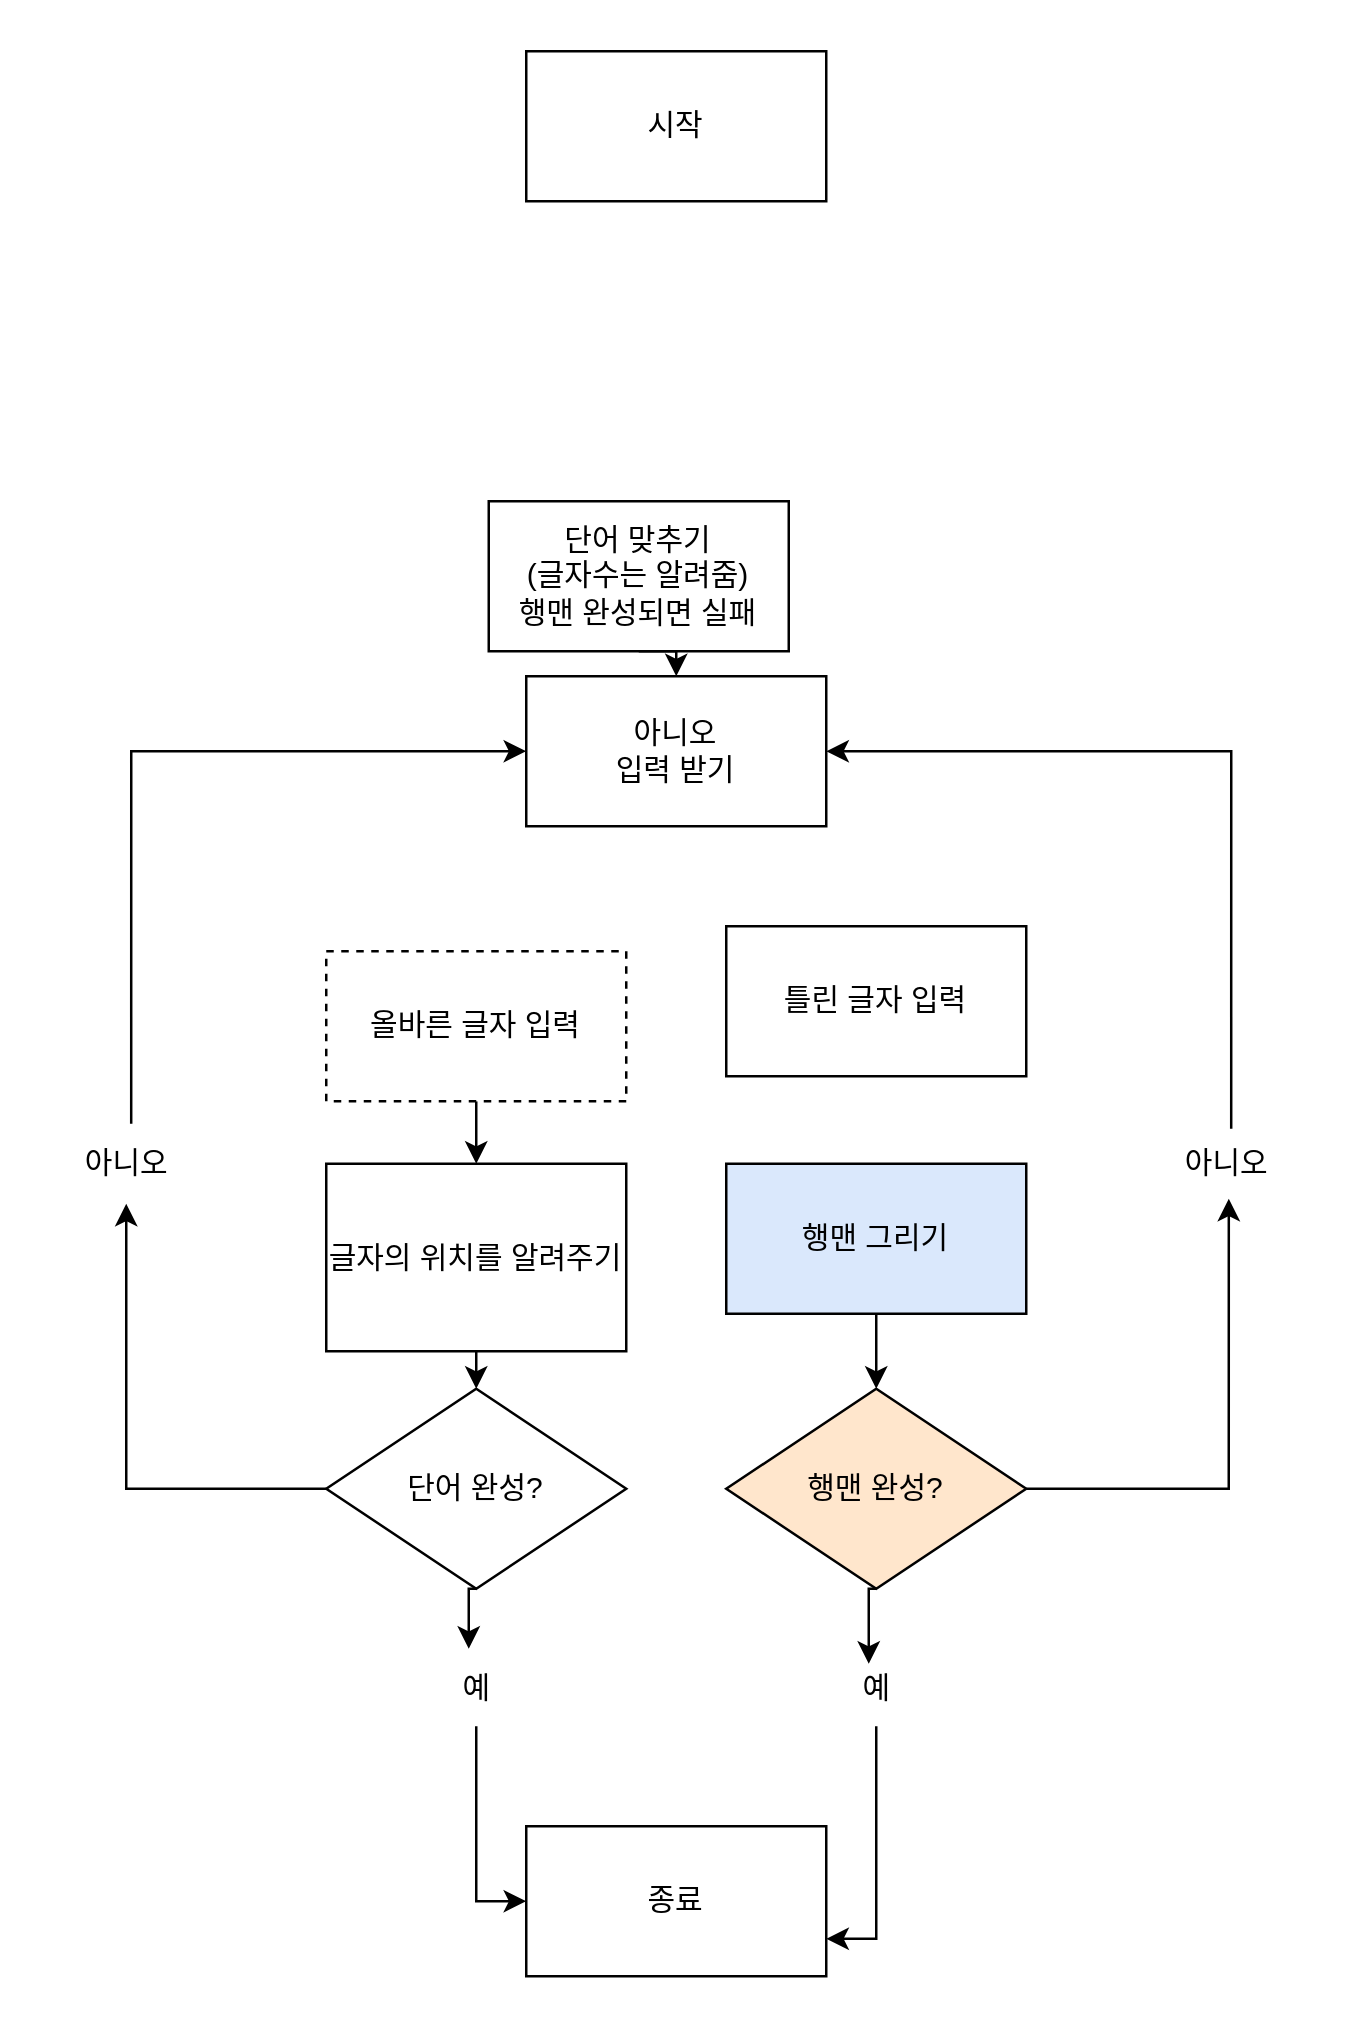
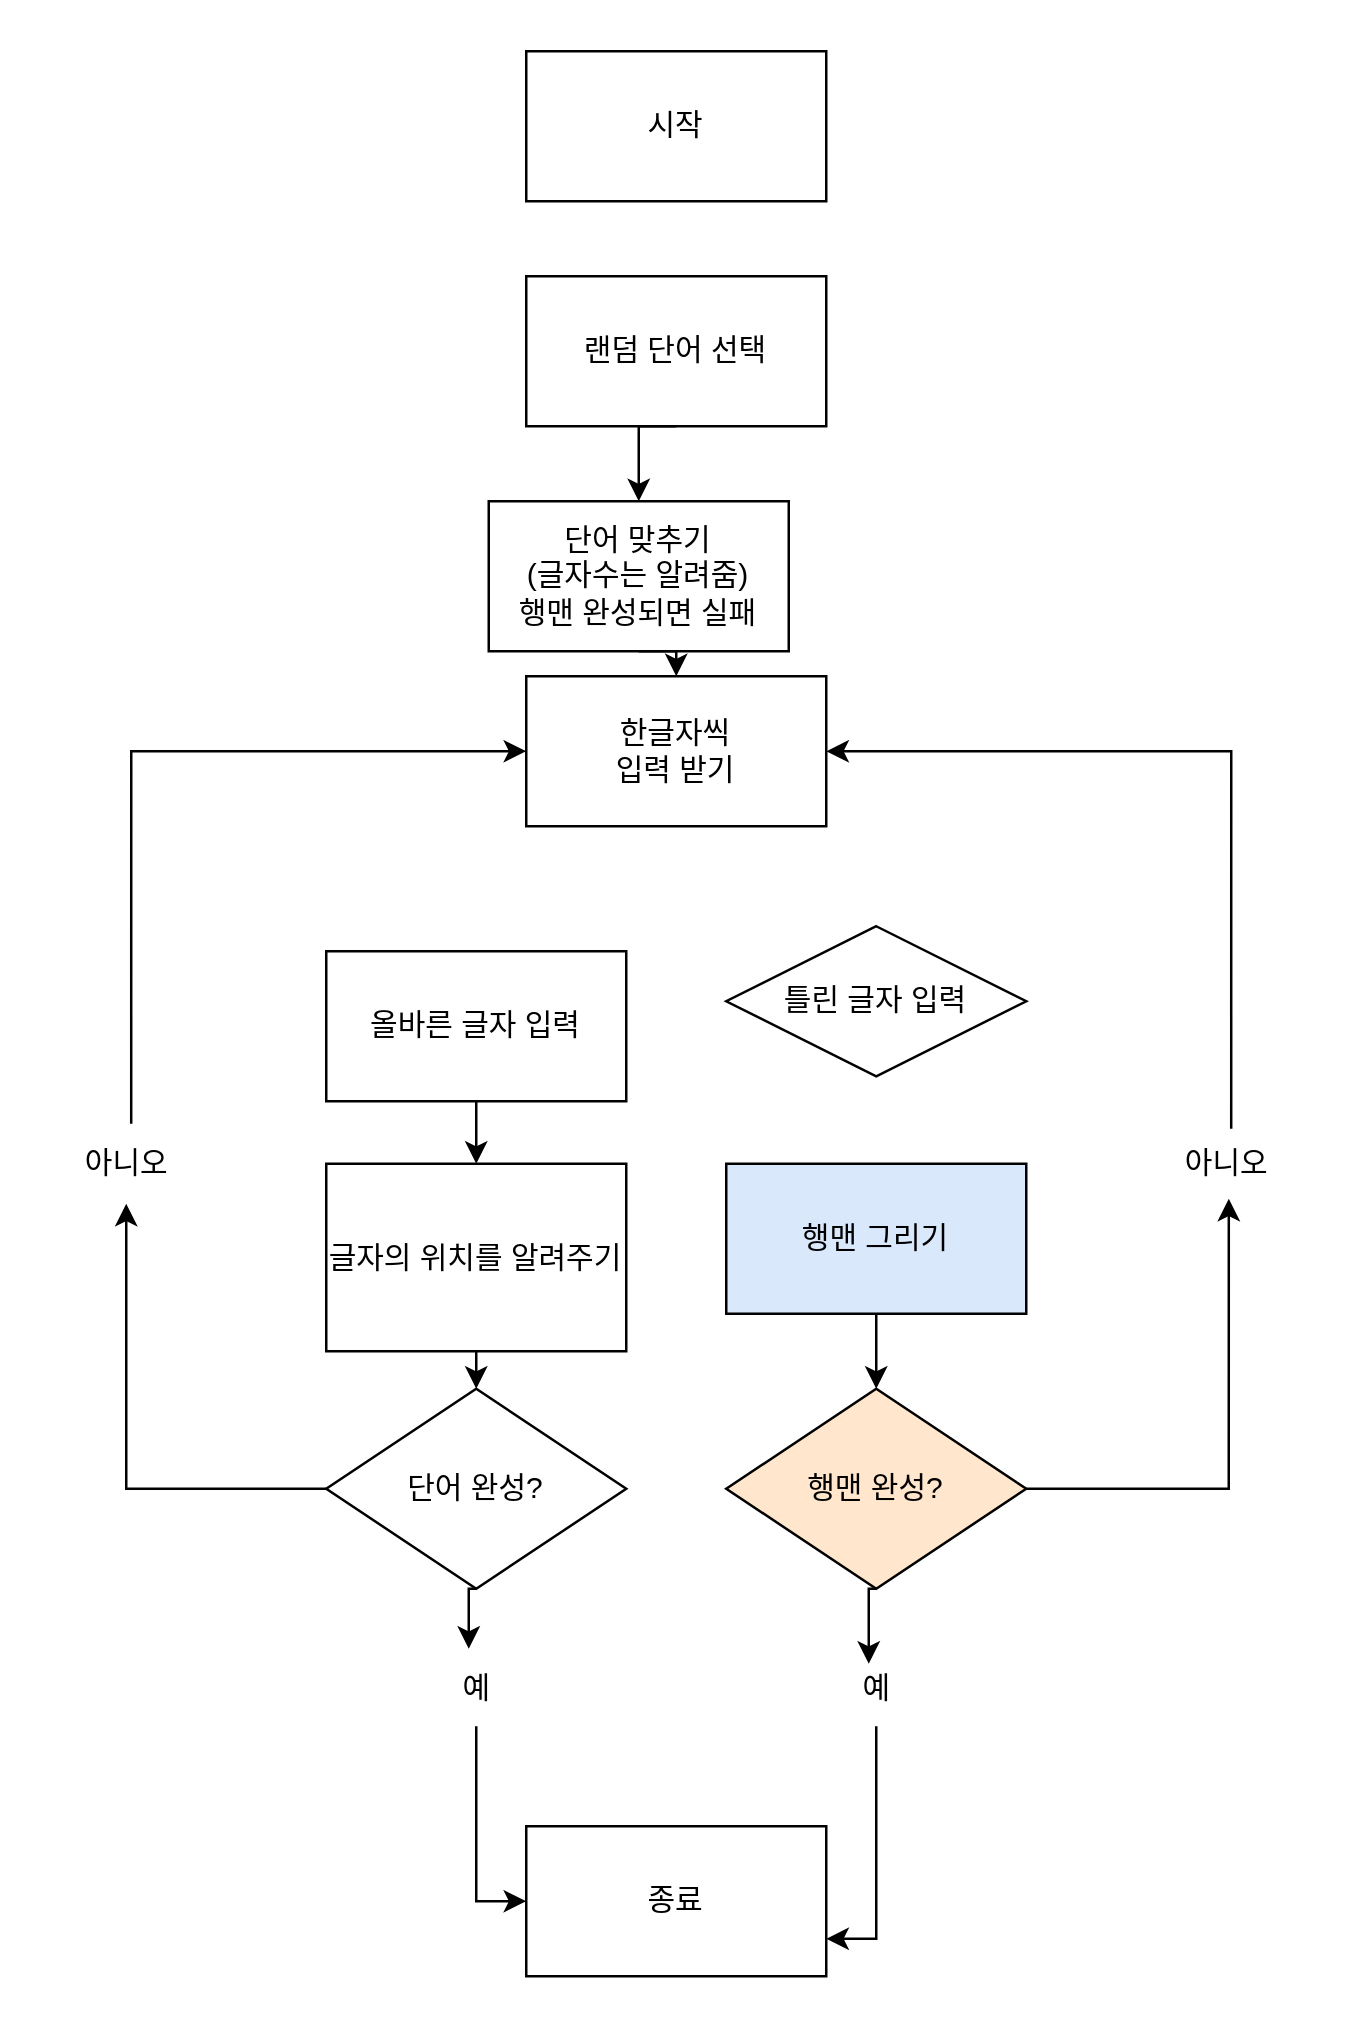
none -> (676, 351)
none -> (639, 437)
(676, 751) -> (676, 751)
(876, 1001) -> (876, 1001)
(476, 1026) -> (476, 1026)
